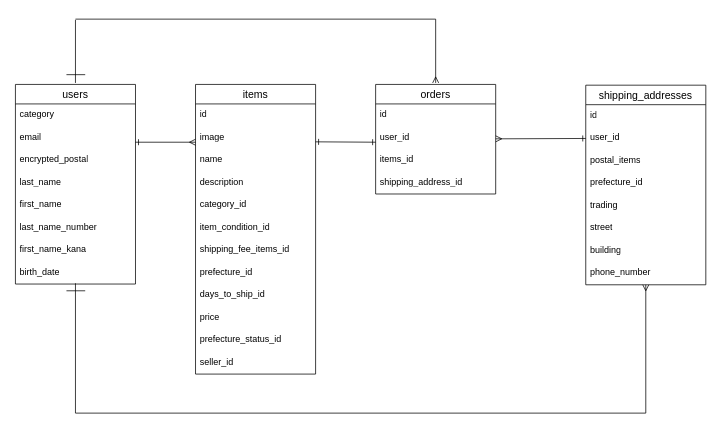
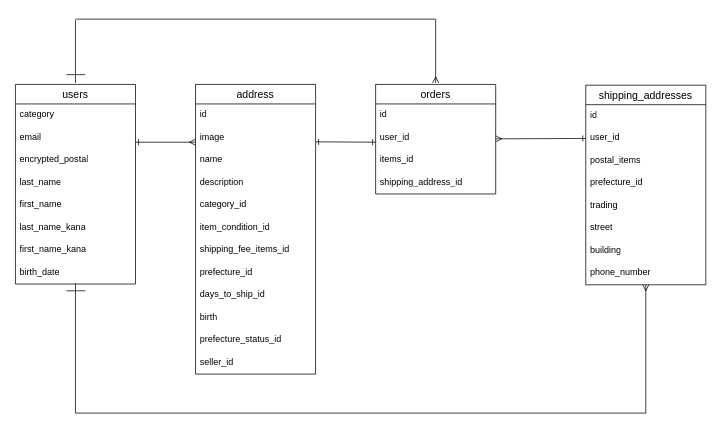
(255, 95) -> (255, 95)
(59, 227) -> (54, 227)
(211, 317) -> (211, 317)
